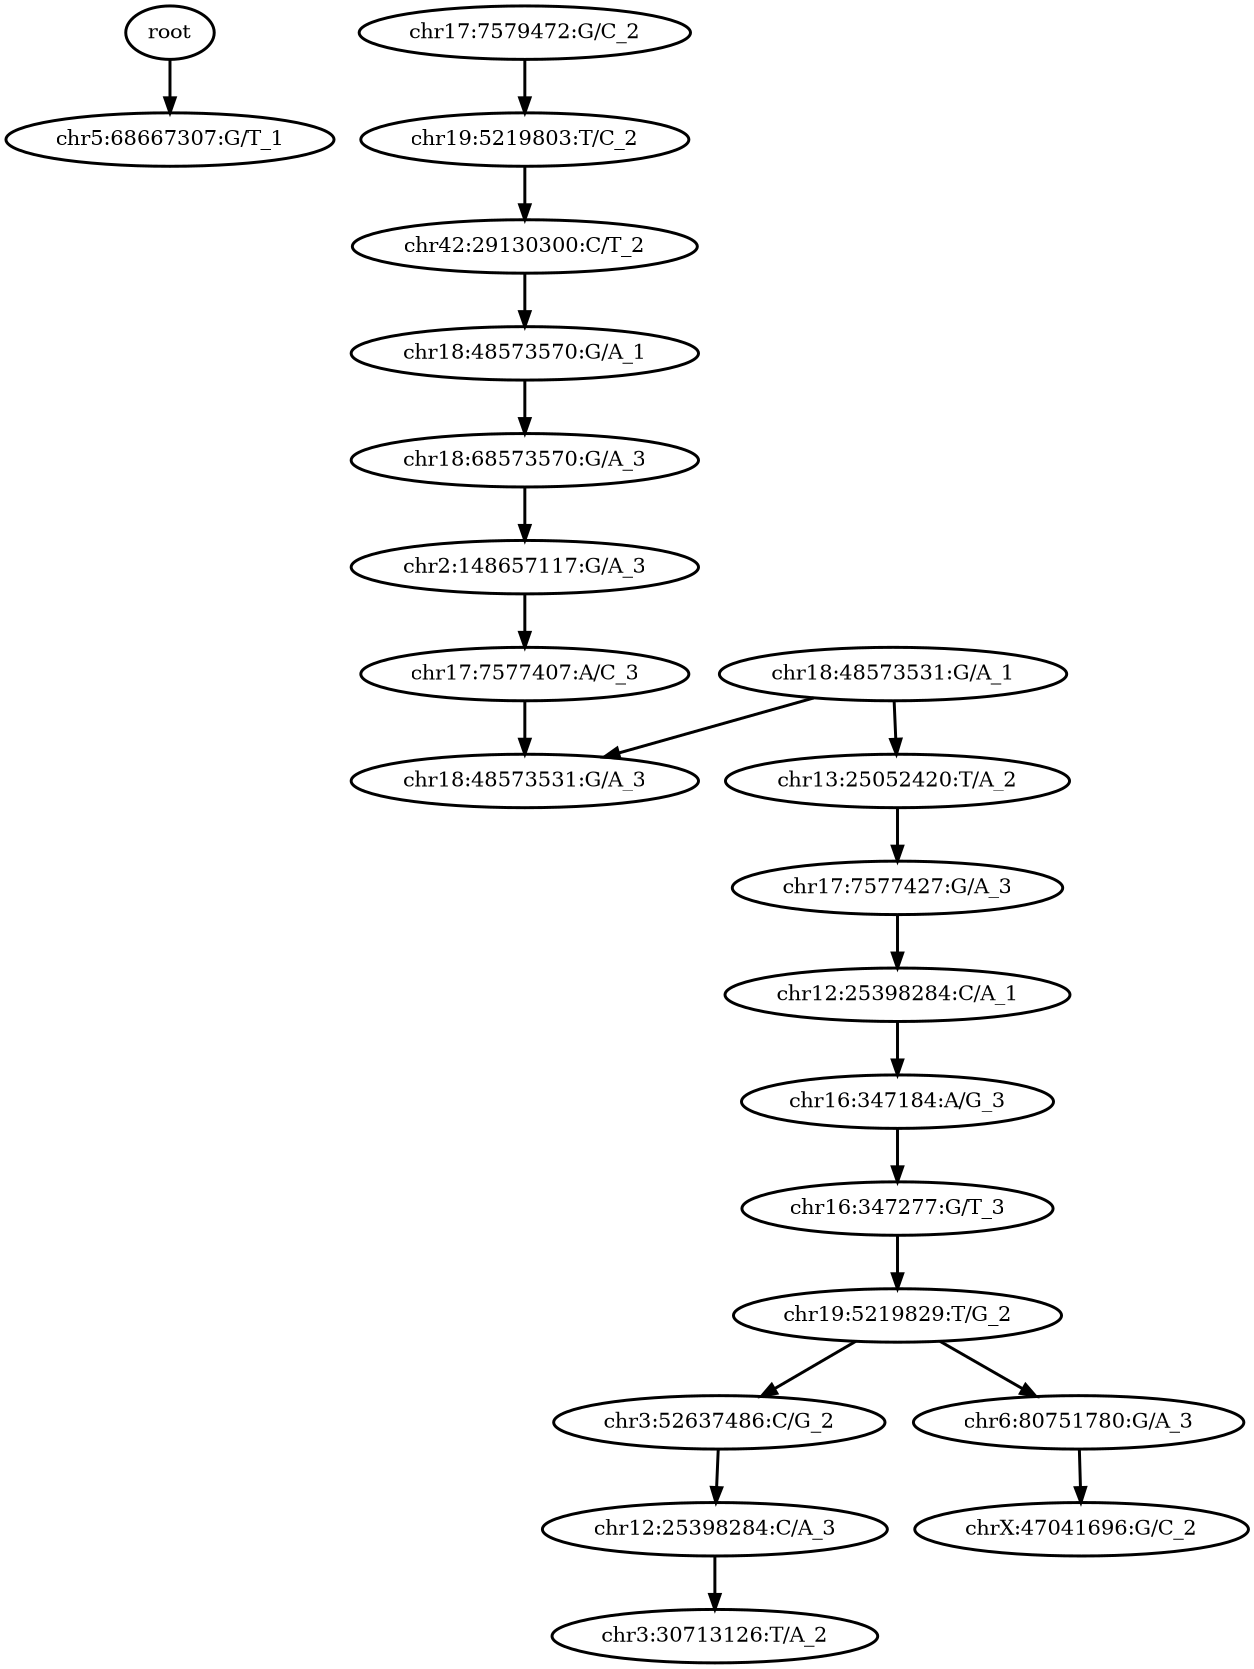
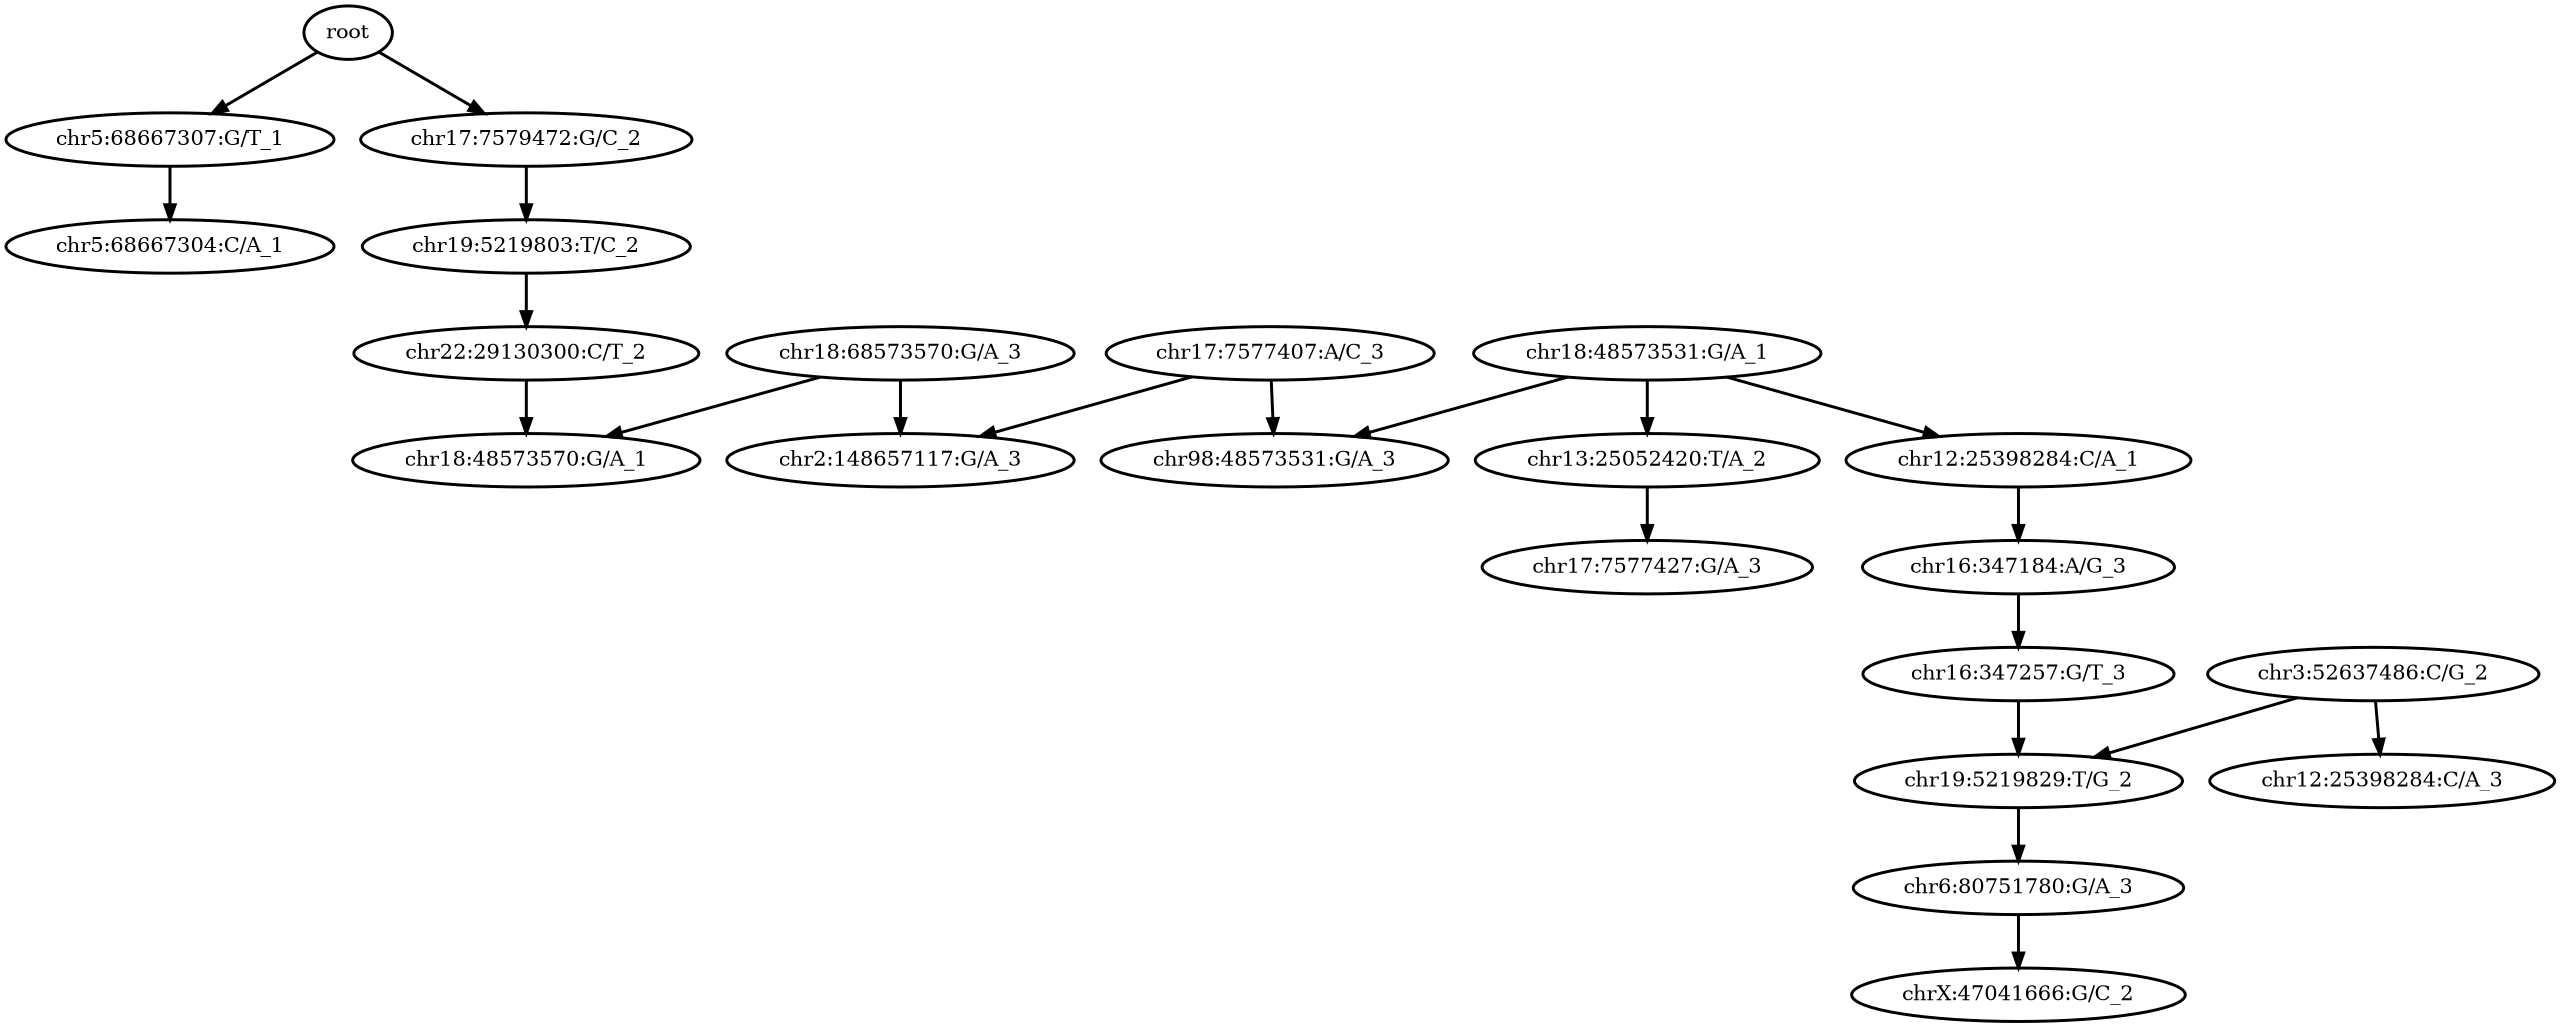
none -> (425, 79)
none -> (170, 246)
(525, 246) -> (526, 353)
(525, 400) -> (721, 405)
(525, 613) -> (1093, 405)
(525, 781) -> (1275, 460)
(897, 934) -> (1826, 405)
(897, 1209) -> (2018, 674)
(815, 1365) -> (2203, 725)
(1082, 1529) -> (2018, 995)
(715, 1636) -> none
